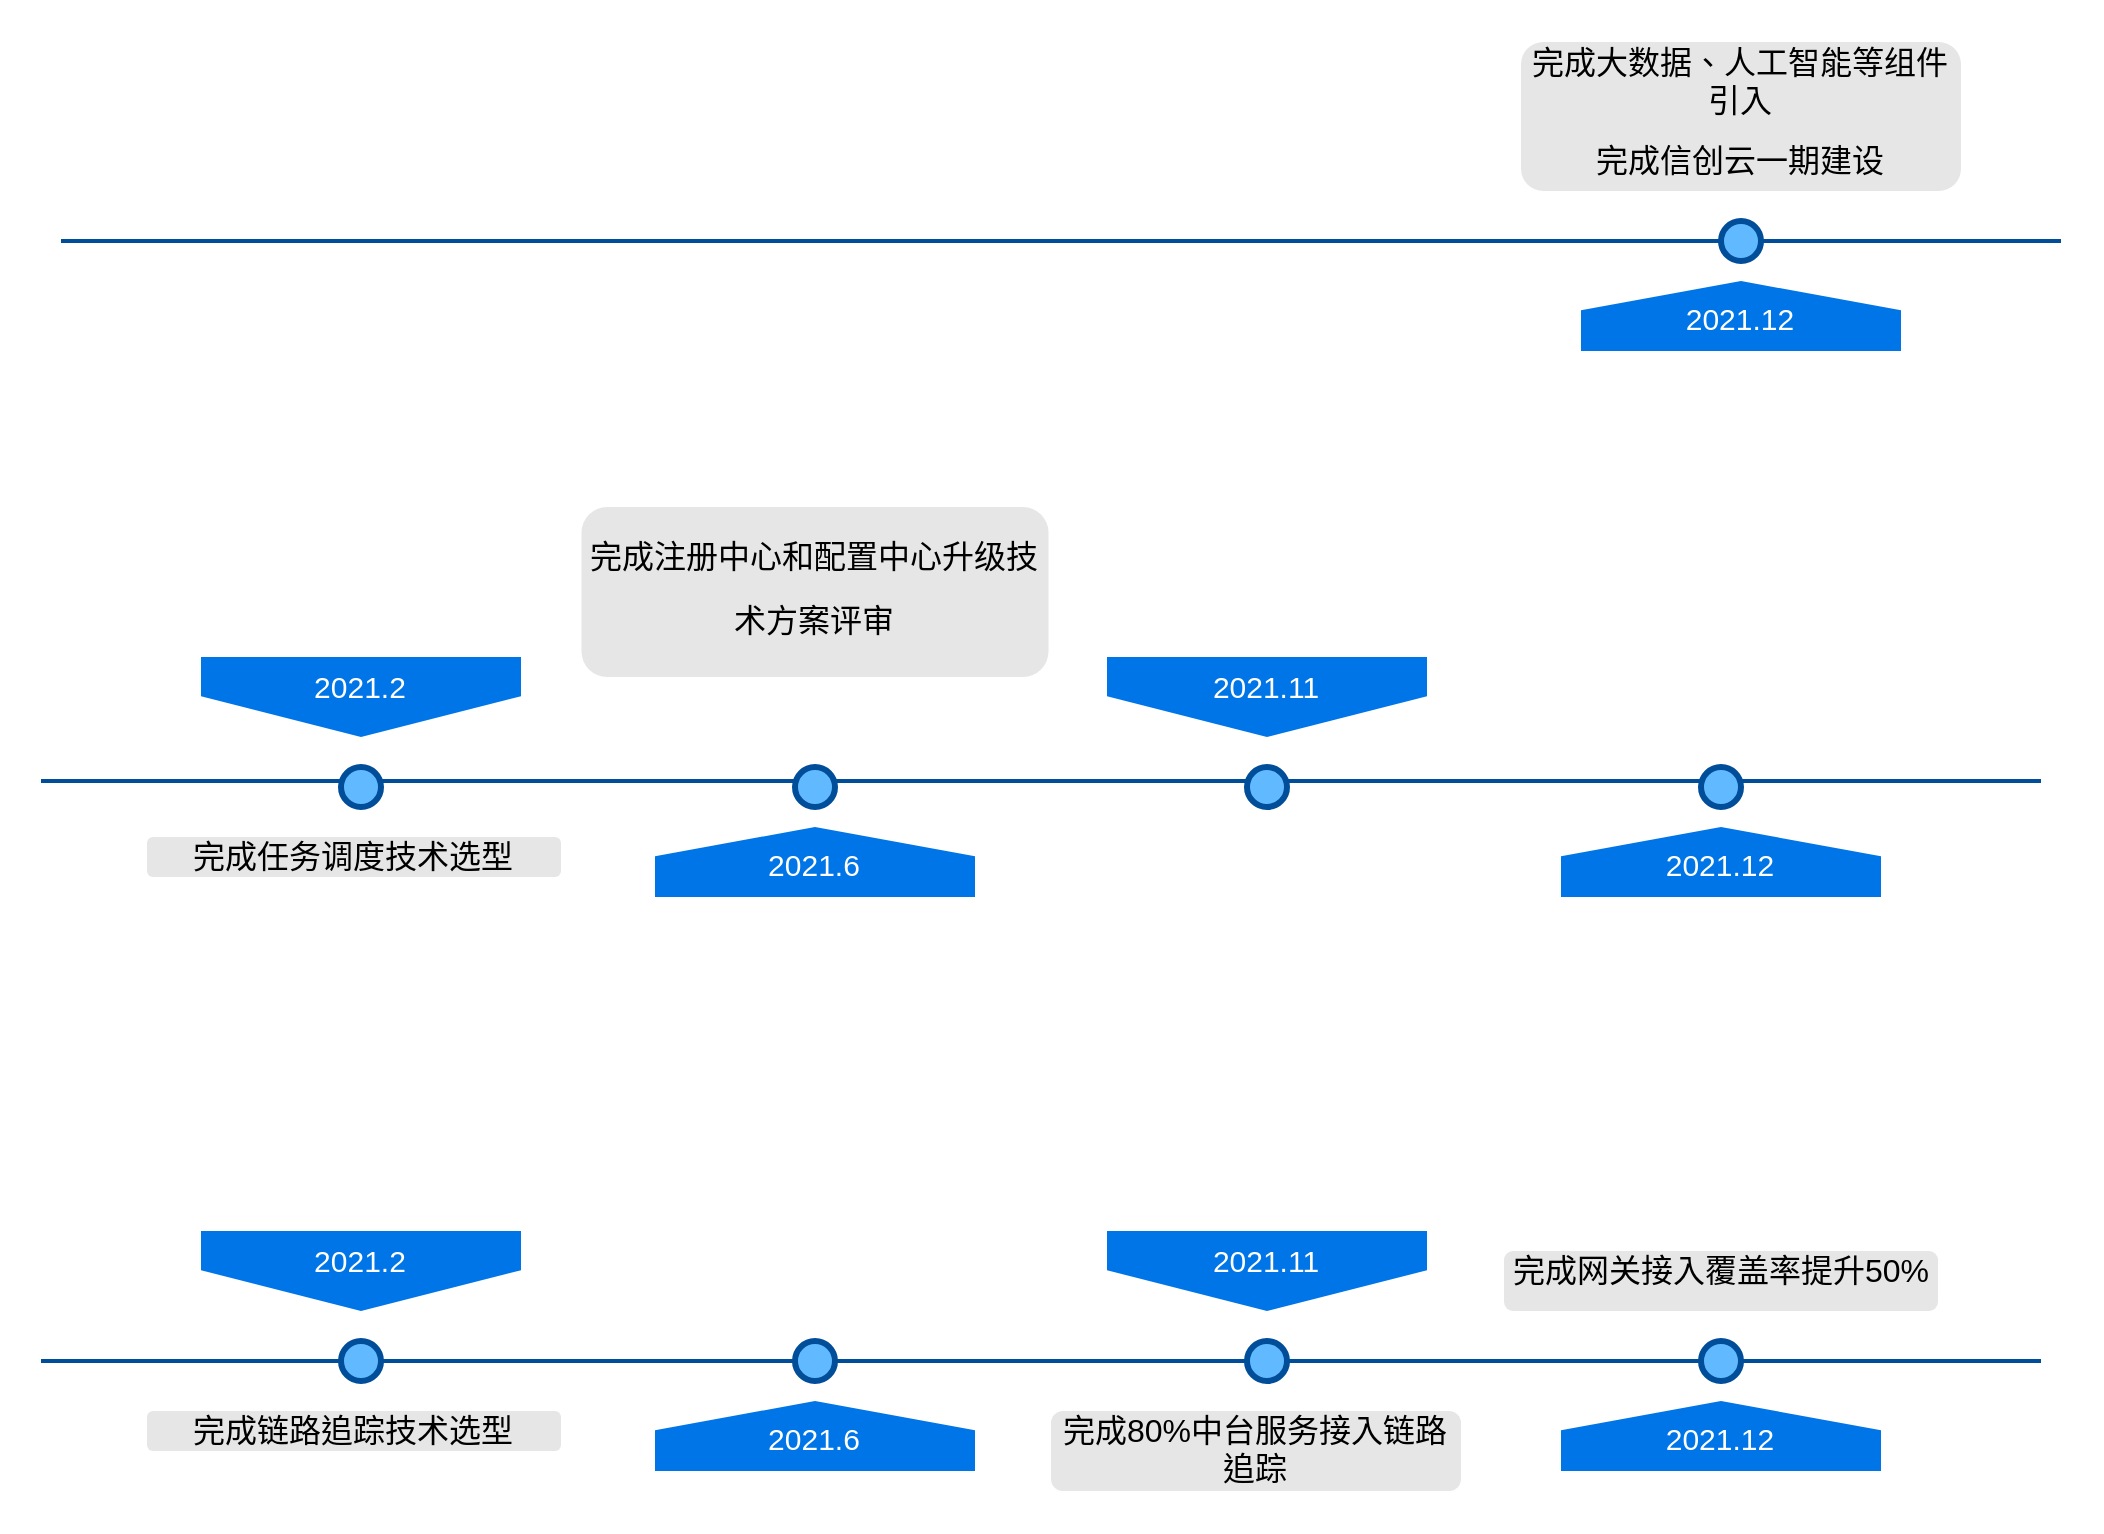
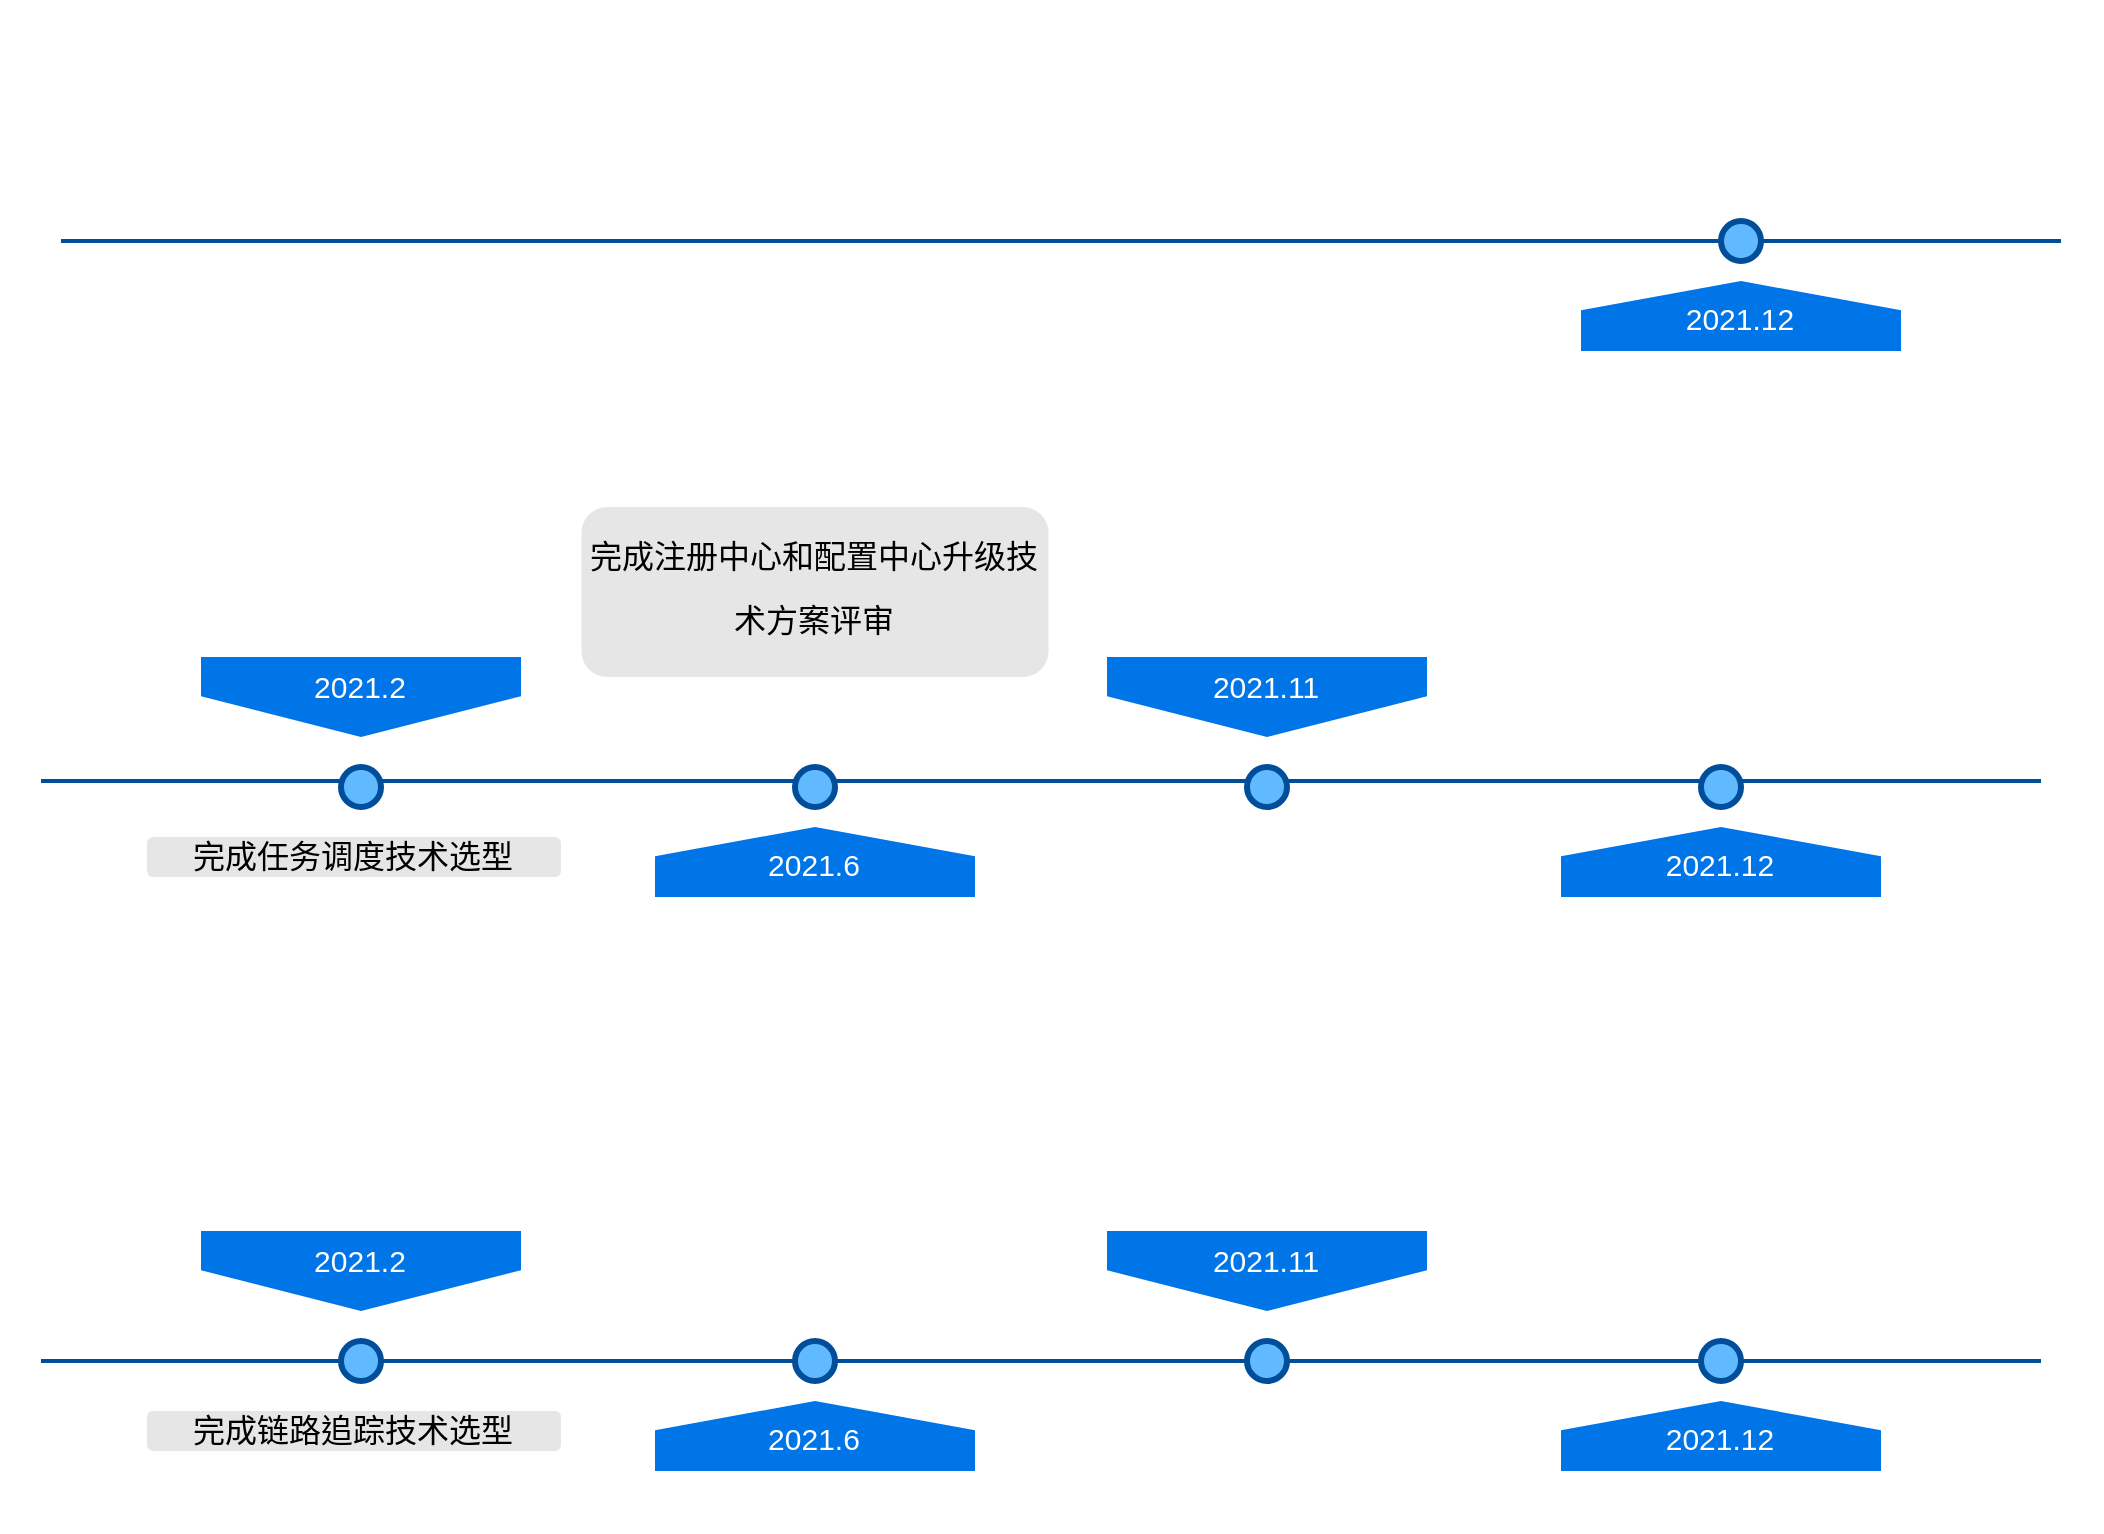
(1741, 117) -> none
(1721, 1281) -> none
(1256, 1451) -> none
